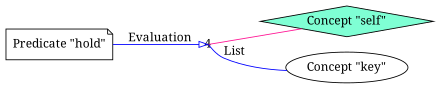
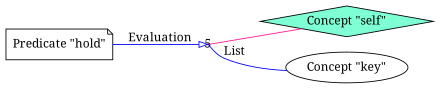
(208, 44) -> (208, 44)
